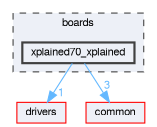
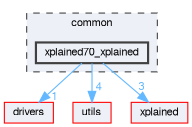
(78, 23) -> (92, 23)
none -> (92, 113)
(115, 113) -> (160, 113)
